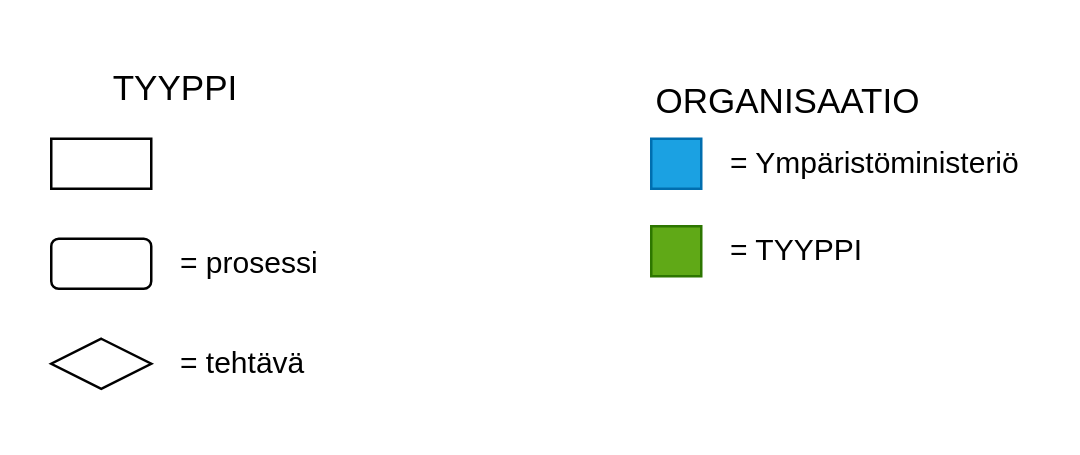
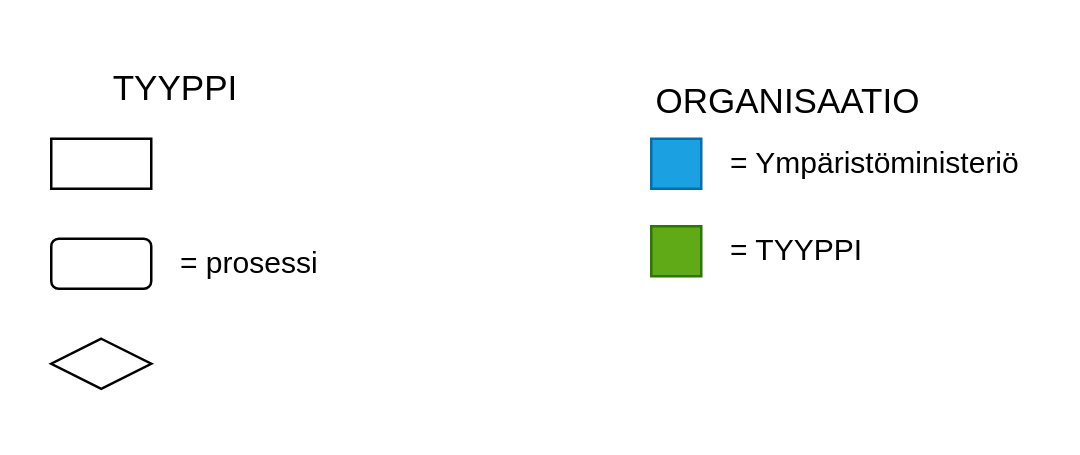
(326, 364) -> none
